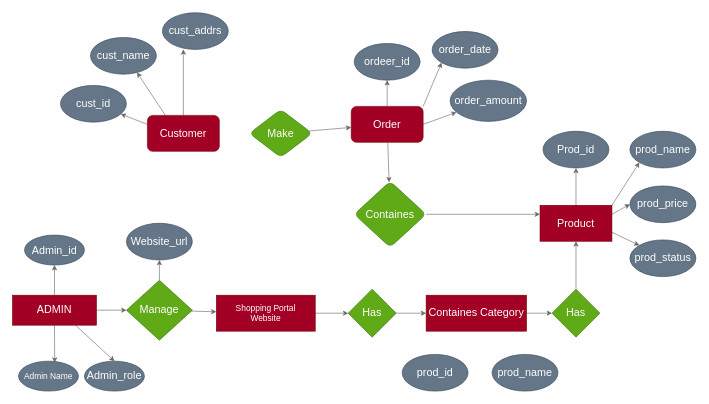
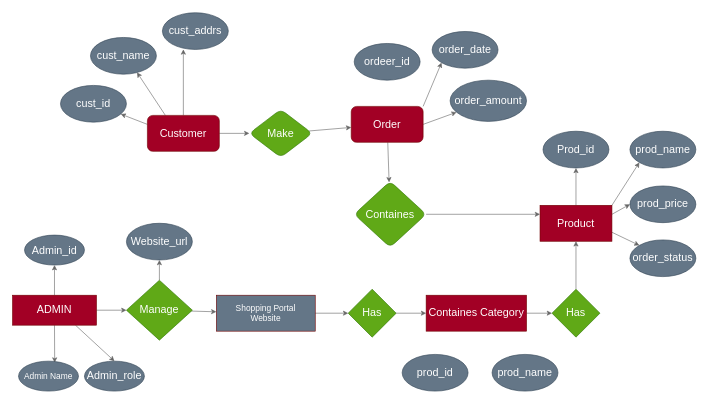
(387, 85) -> none
none -> (232, 134)
(663, 258) -> (663, 258)
(266, 314) -> (266, 314)
